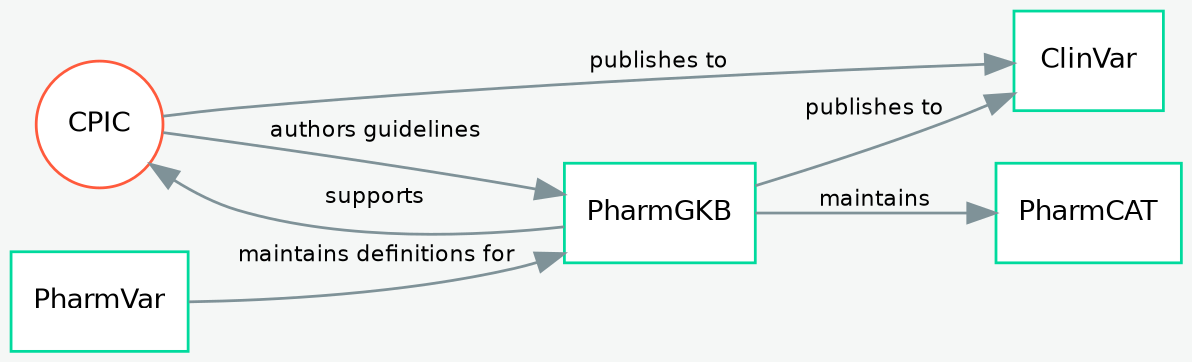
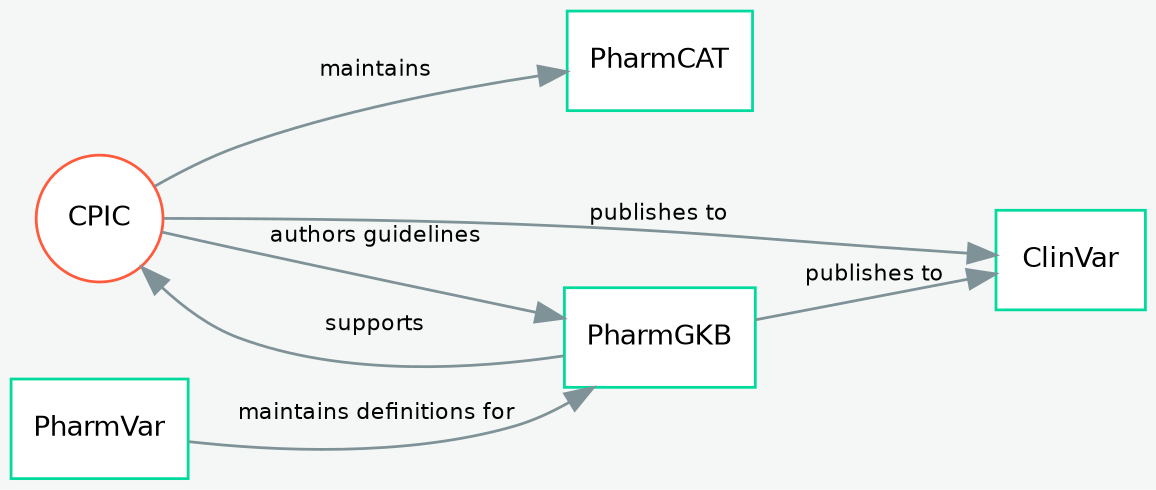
(862, 213) -> (342, 115)
